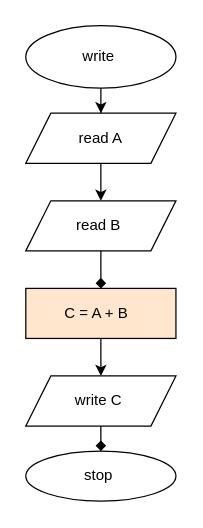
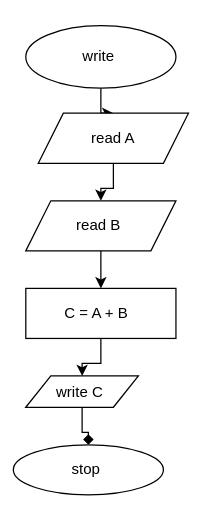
(101, 138) -> (113, 138)
(101, 277) -> (101, 278)
(101, 313) -> (101, 313)
(101, 401) -> (82, 391)
(101, 476) -> (88, 469)
